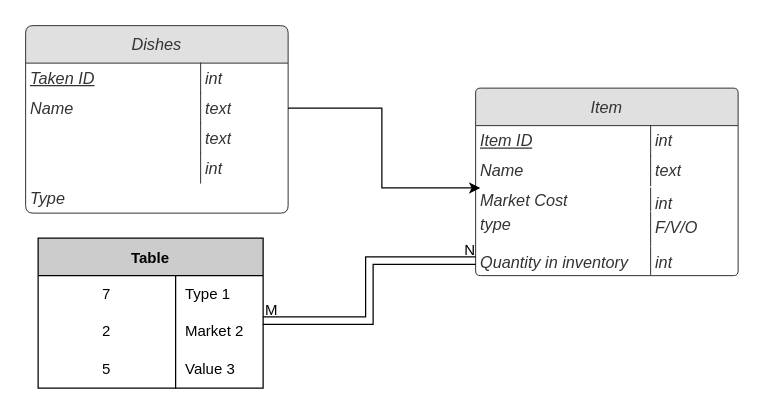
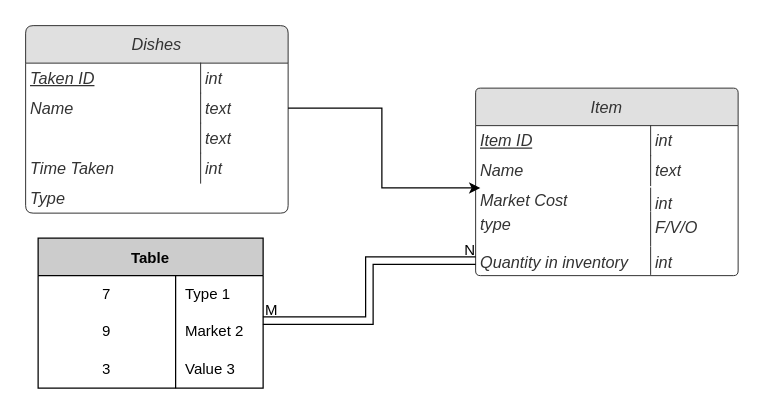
none -> (113, 168)
(107, 332) -> (107, 332)
(107, 369) -> (107, 369)
